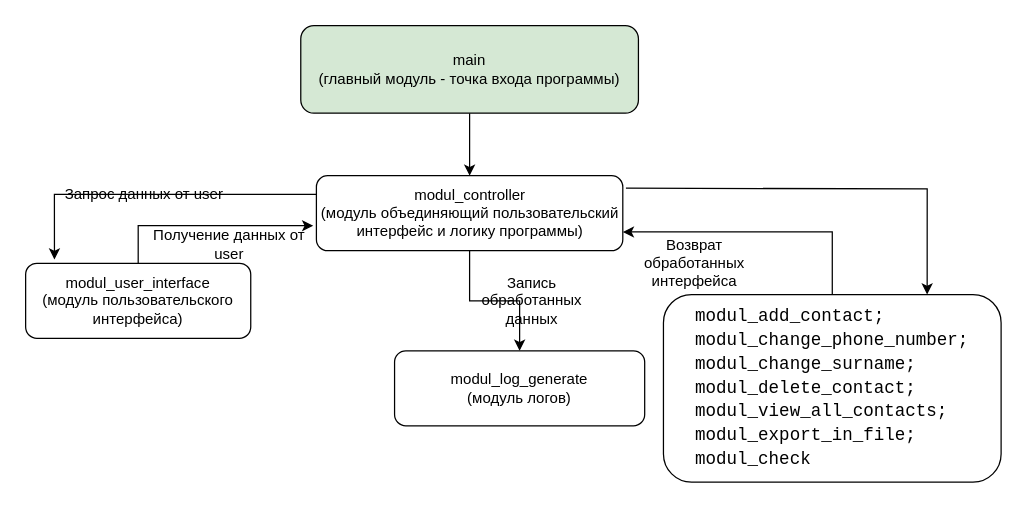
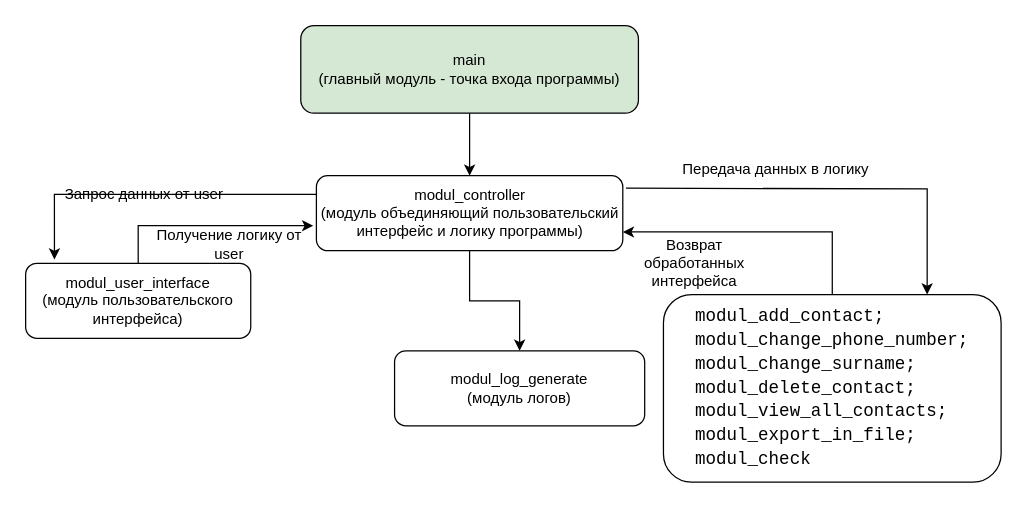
none -> (776, 169)
(229, 244) -> (229, 244)
(532, 301) -> none
